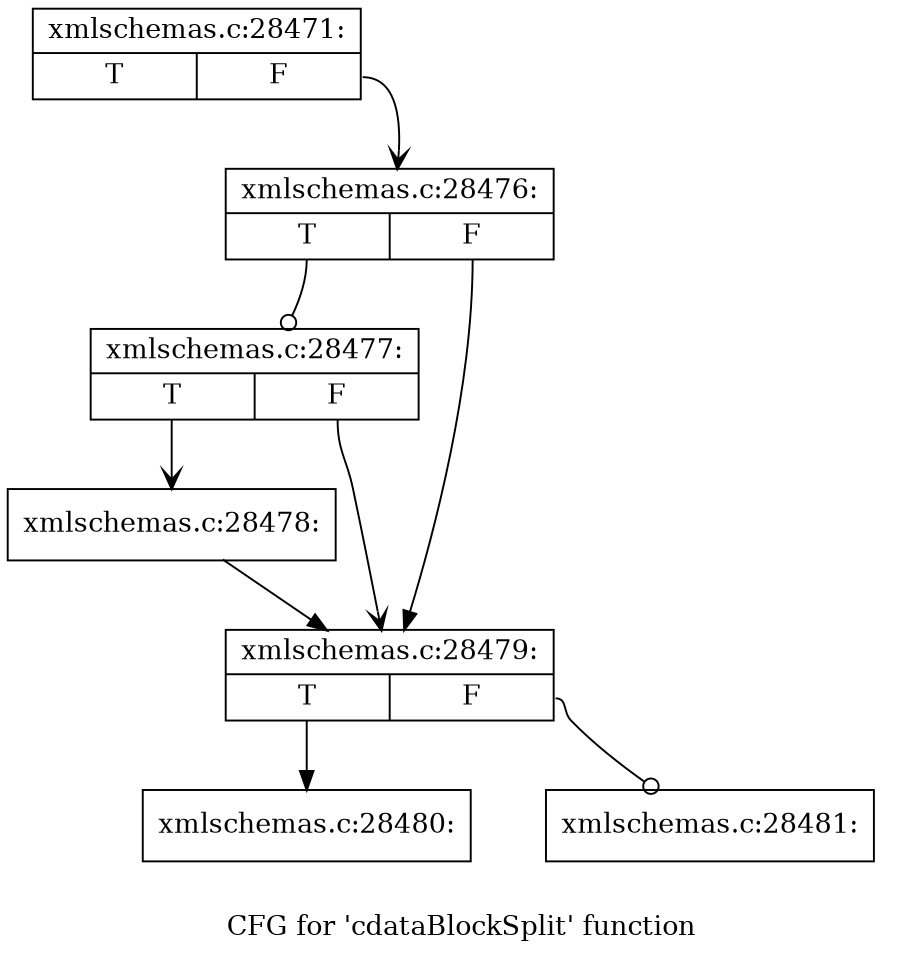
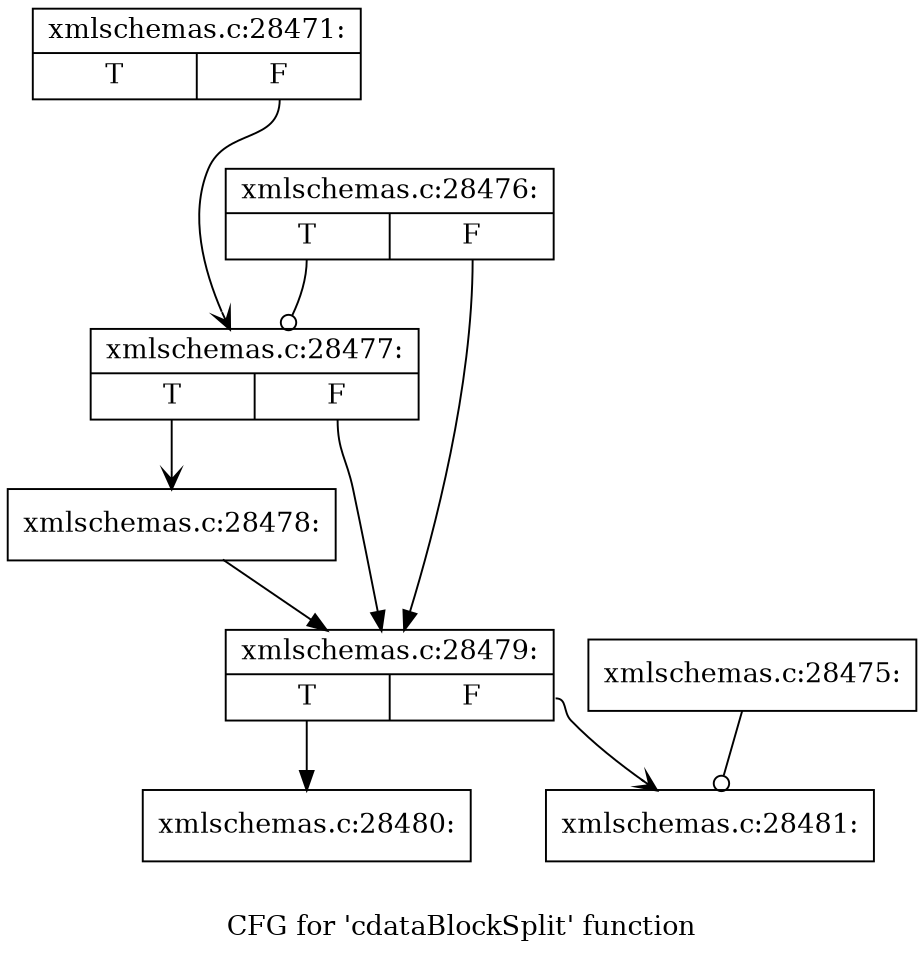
(395, 105) -> (202, 189)
(358, 515) -> (358, 515)
none -> (752, 675)
(595, 743) -> (595, 743)
